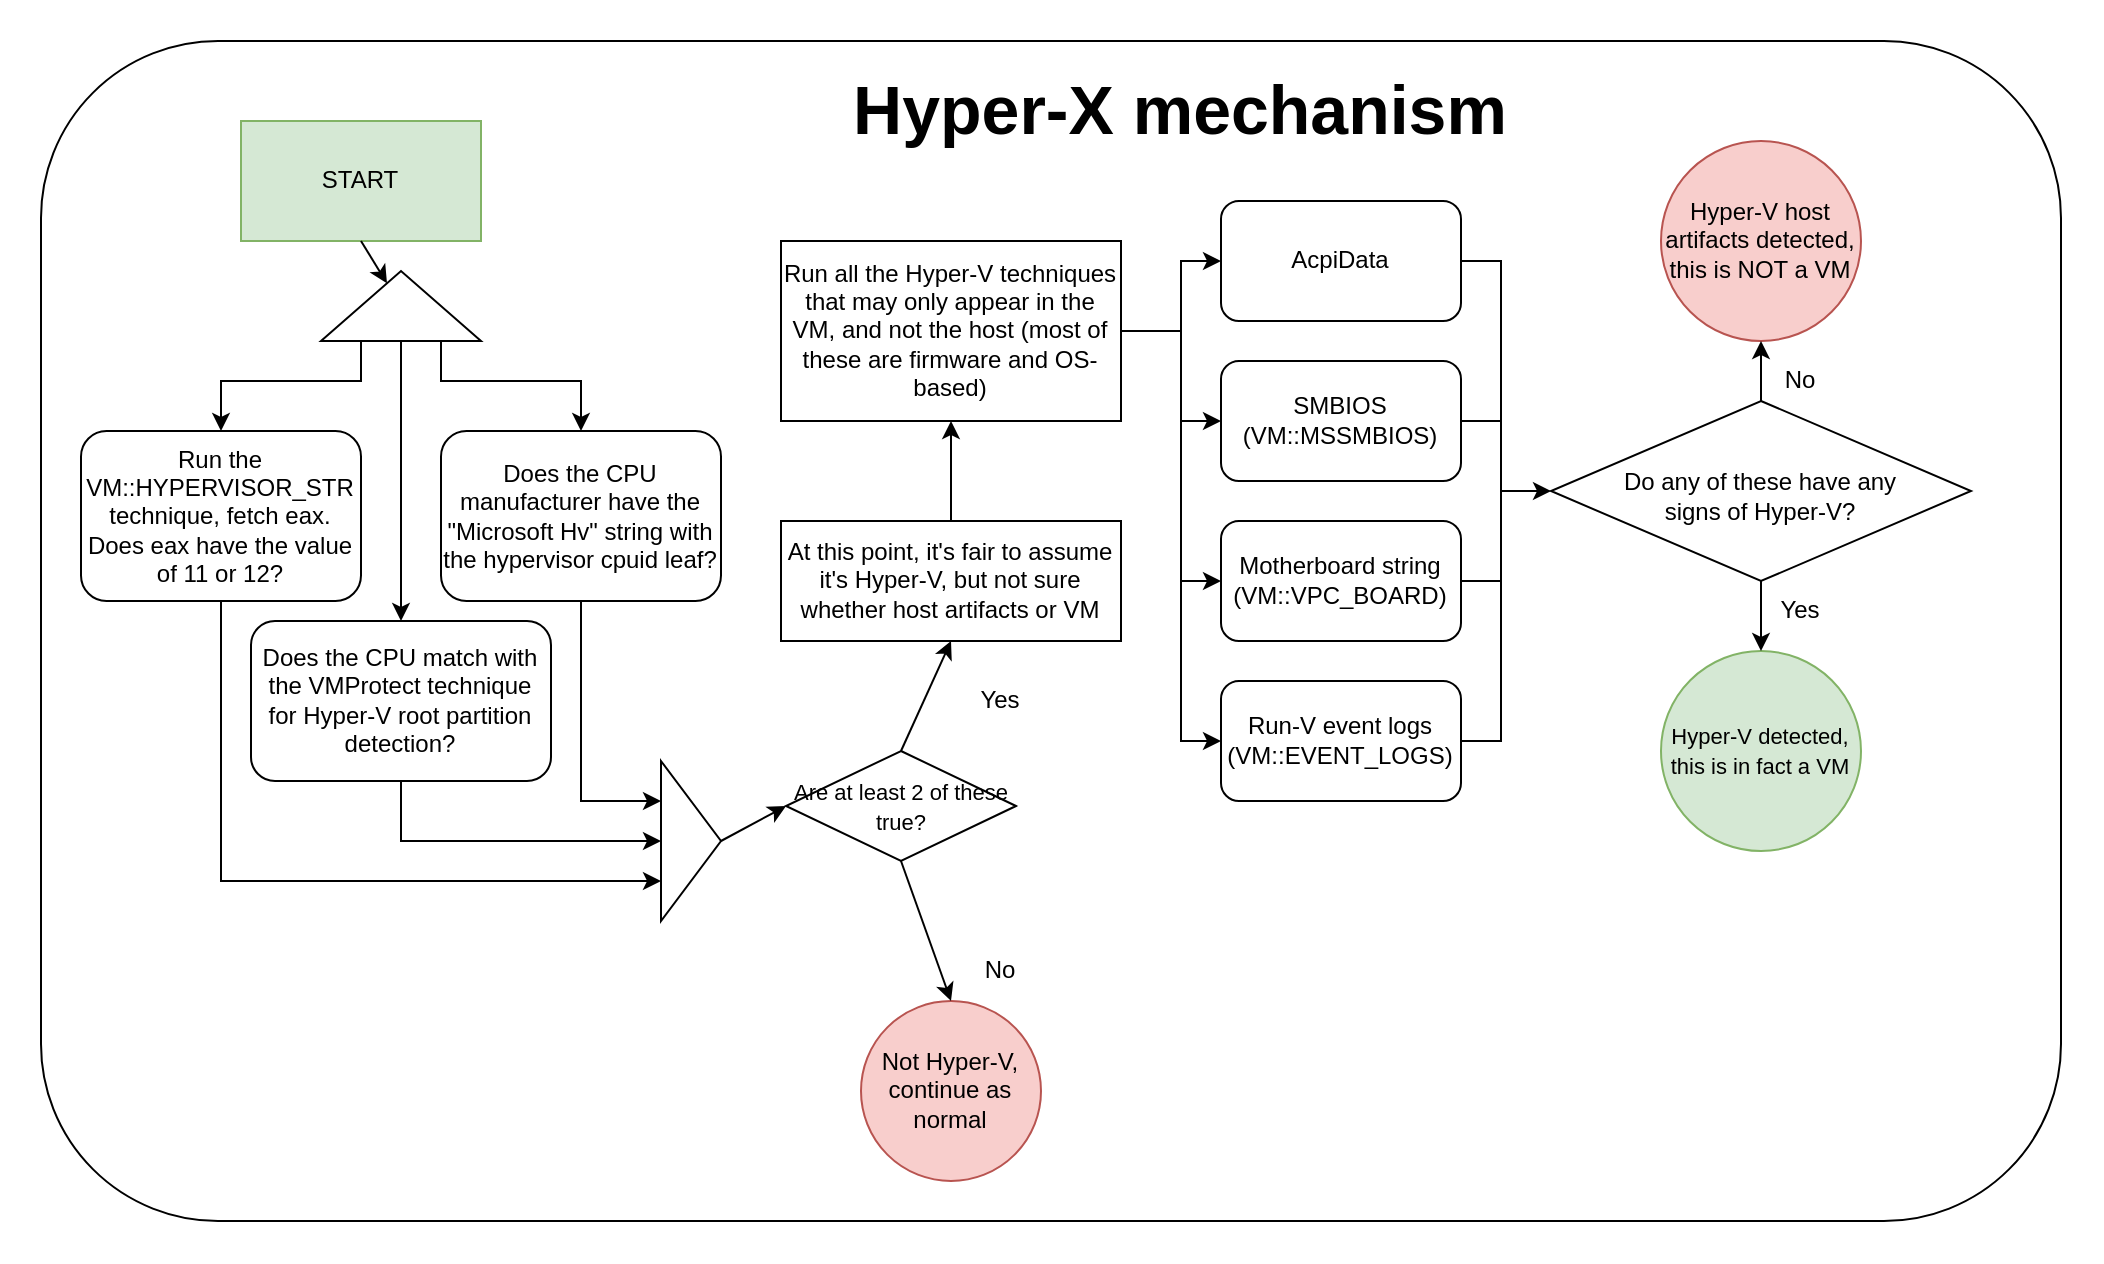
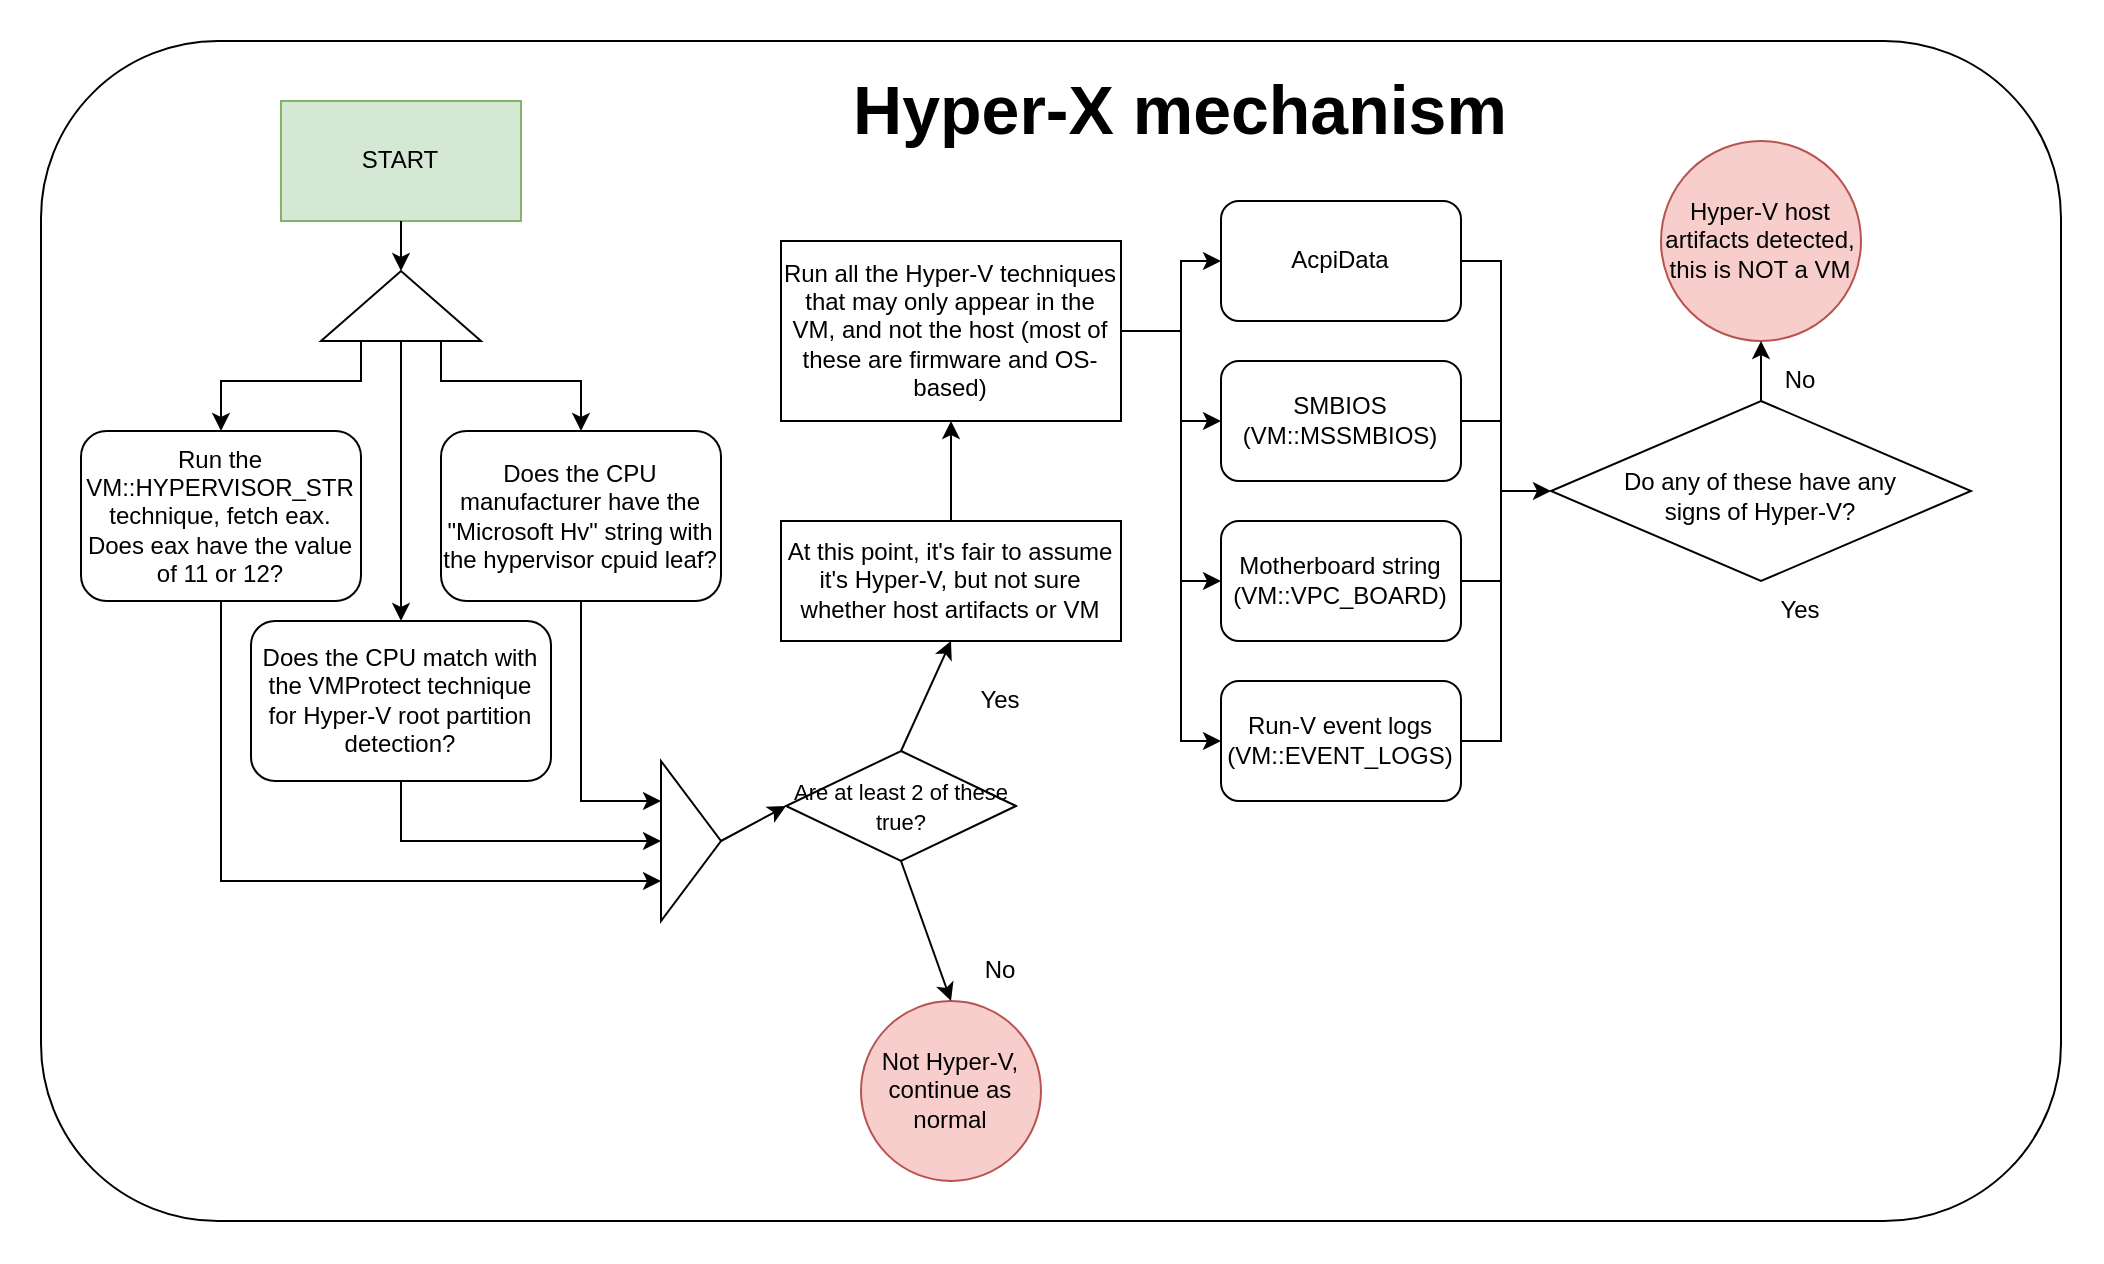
(361, 181) -> (401, 161)
(1761, 609) -> none
(1761, 751) -> none
